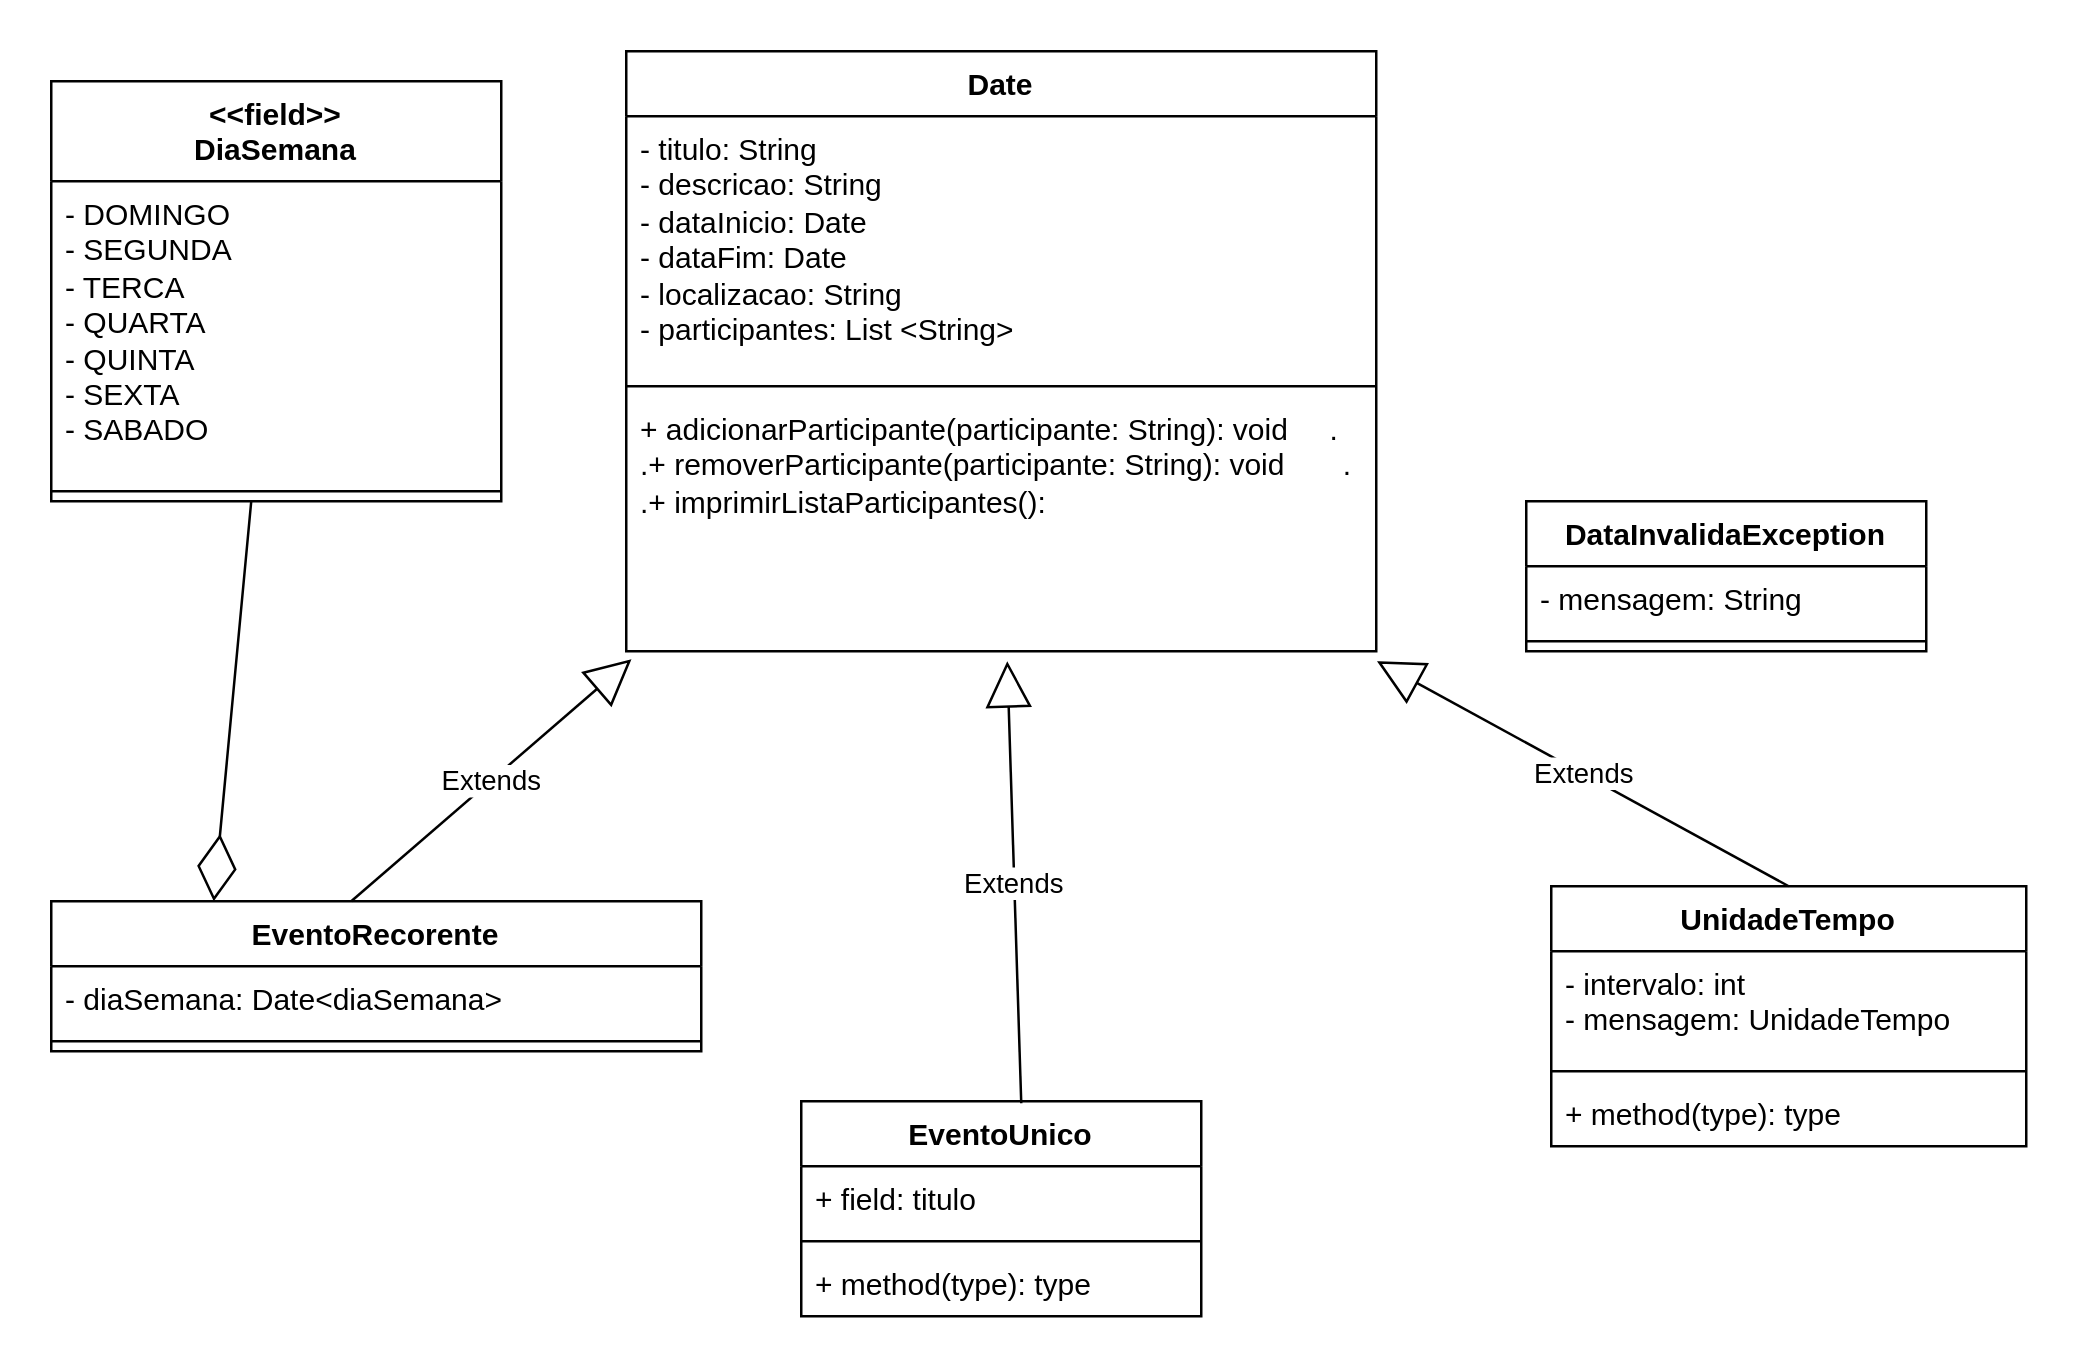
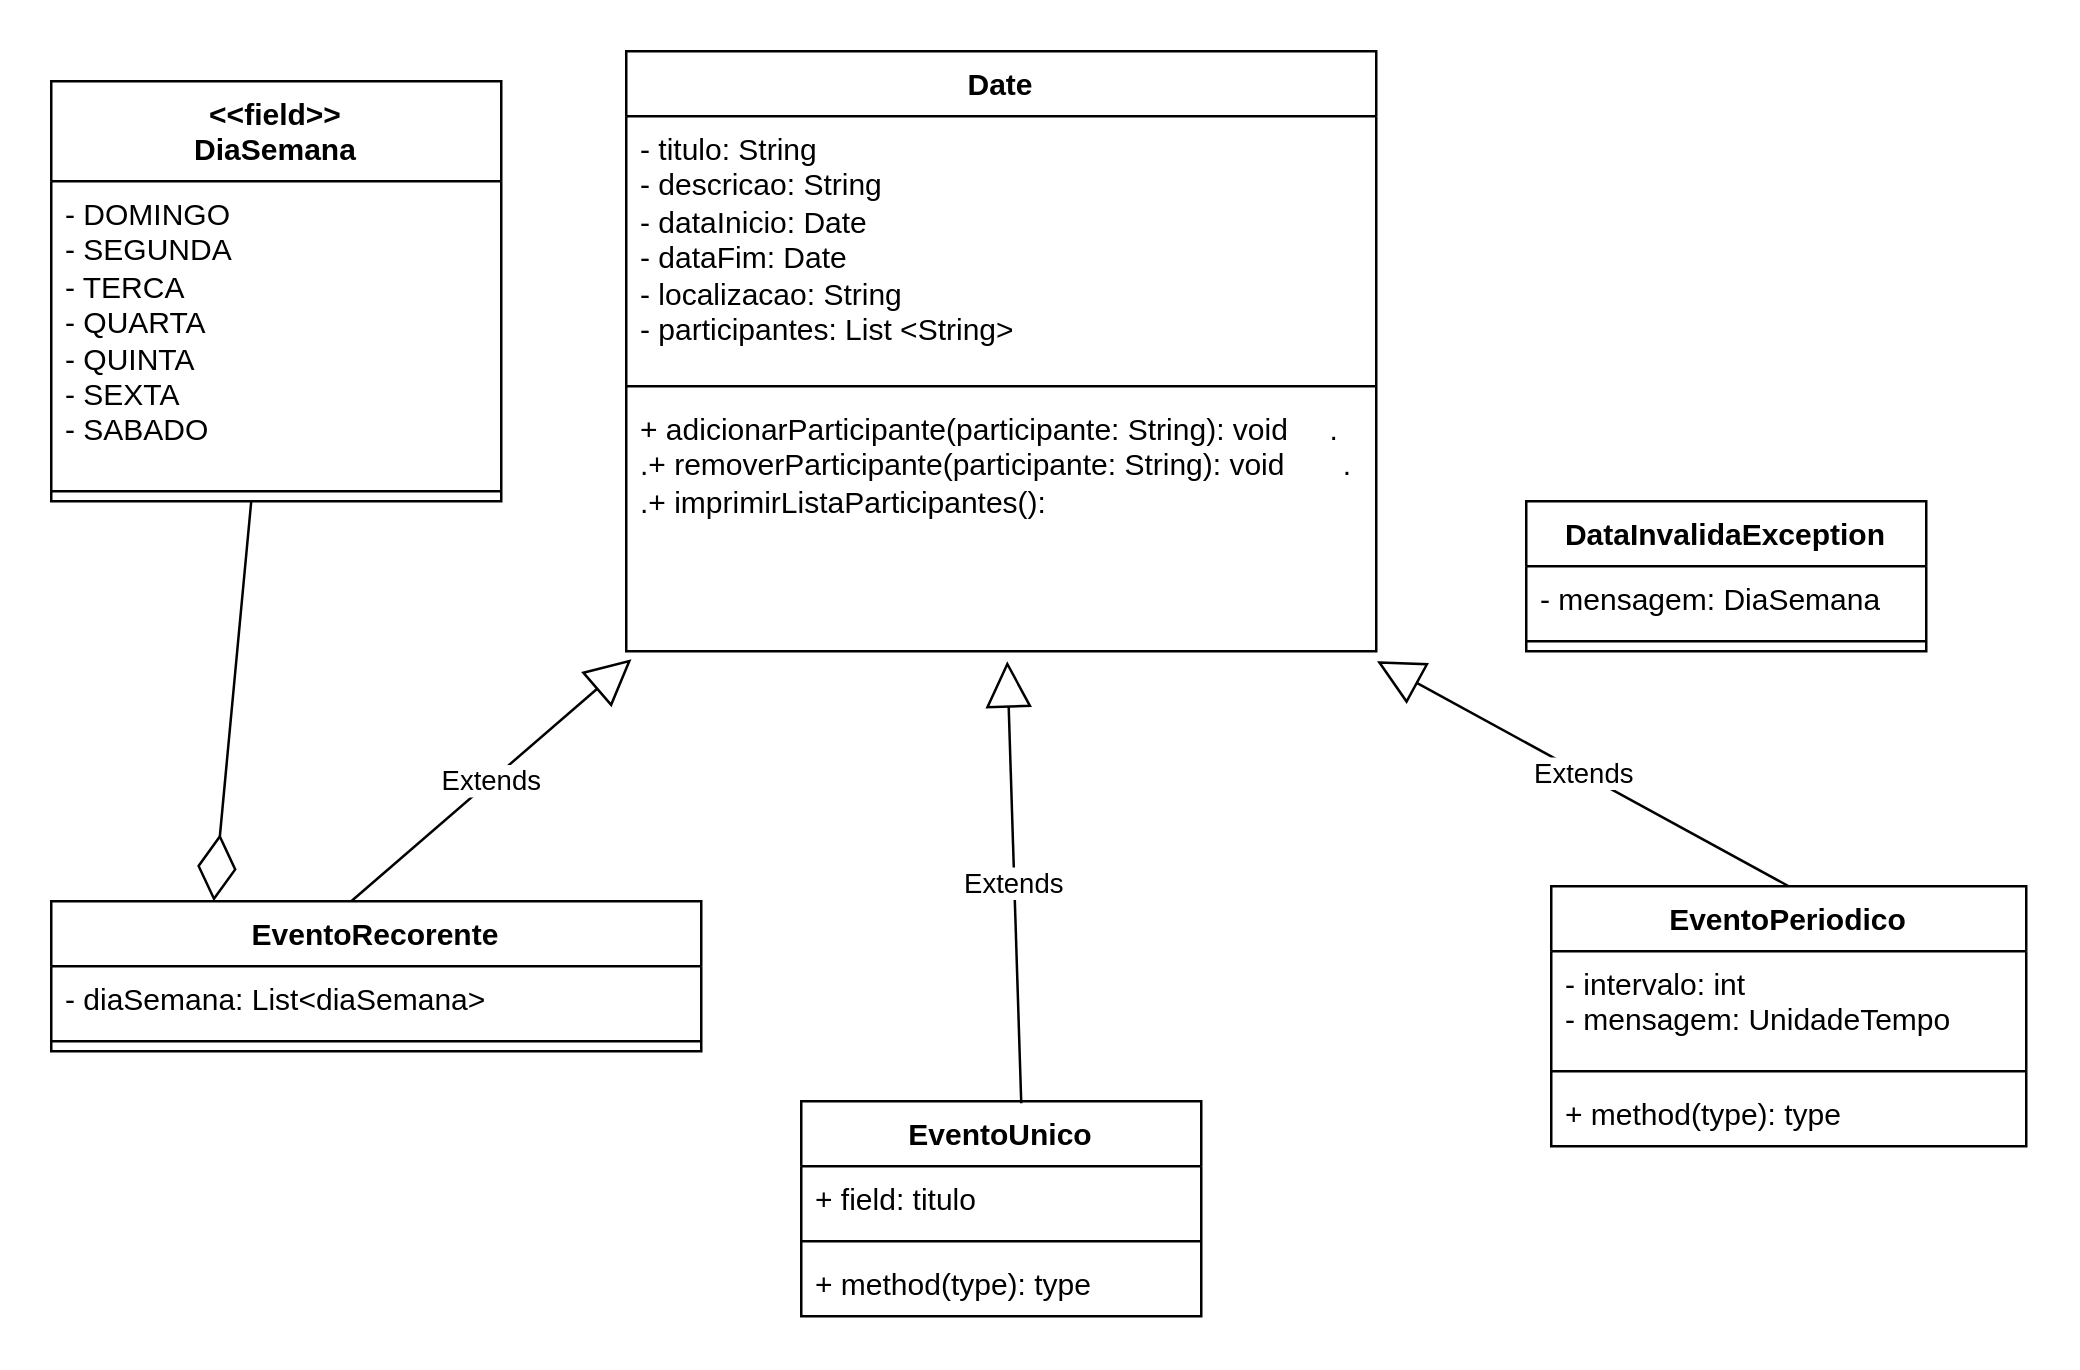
(1677, 602) -> (1702, 602)
(1789, 922) -> (1789, 922)
(282, 1002) -> (278, 1002)
